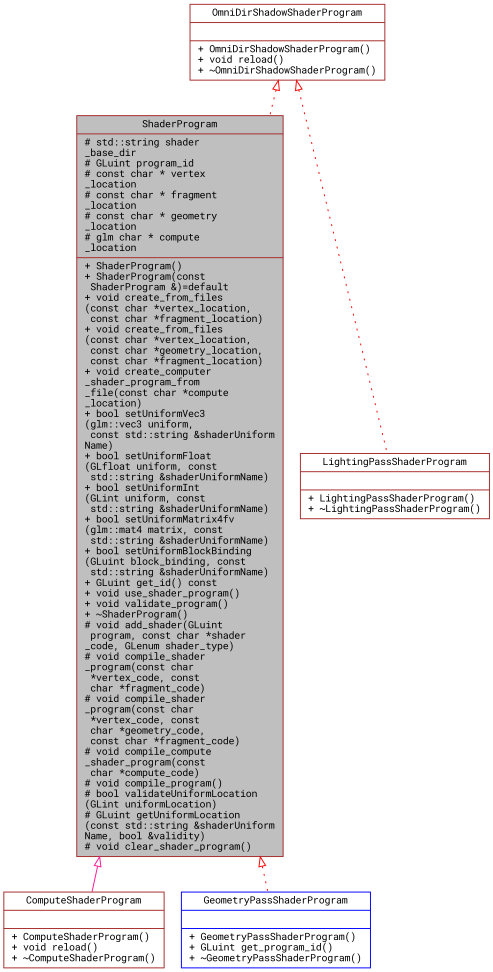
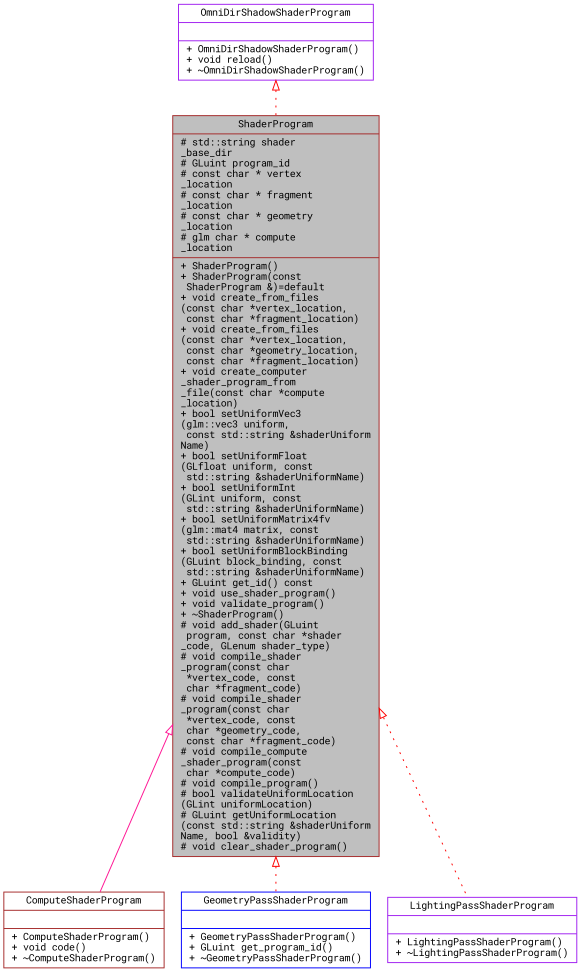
(287, 42) -> (276, 42)
(343, 272) -> (425, 807)
(395, 486) -> (482, 930)
(55, 948) -> (49, 948)
